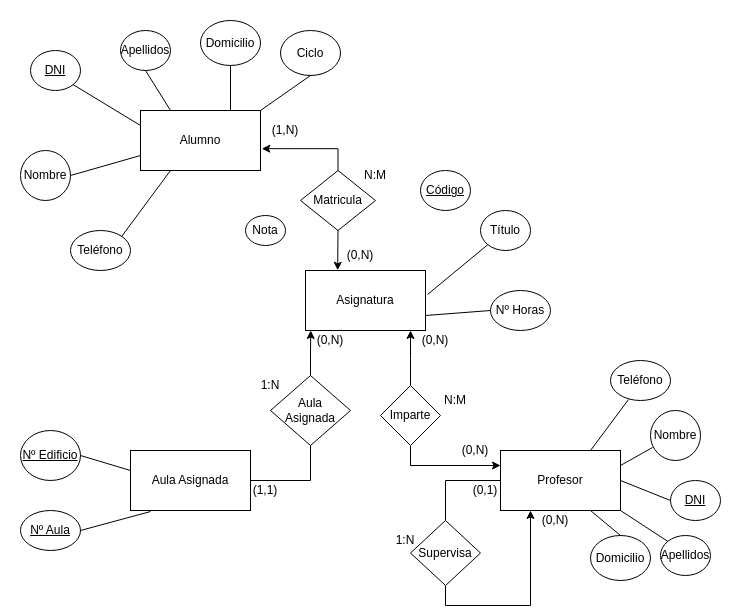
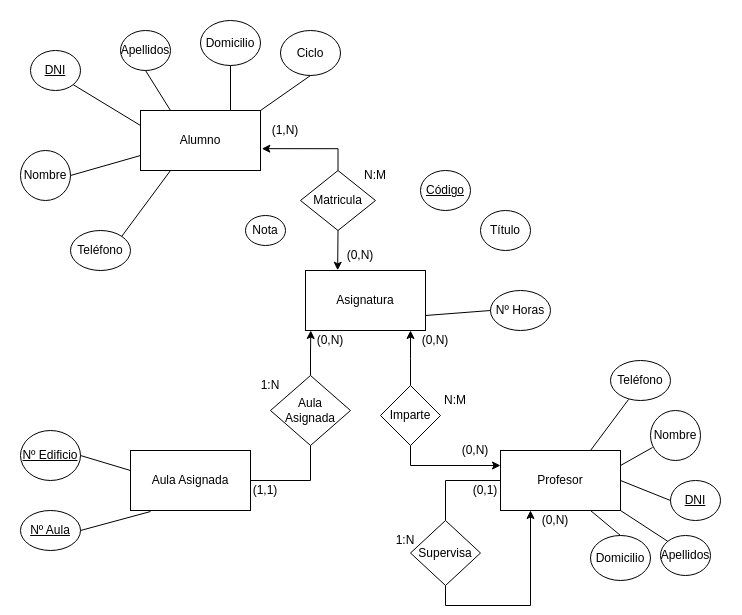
(458, 270) -> none
